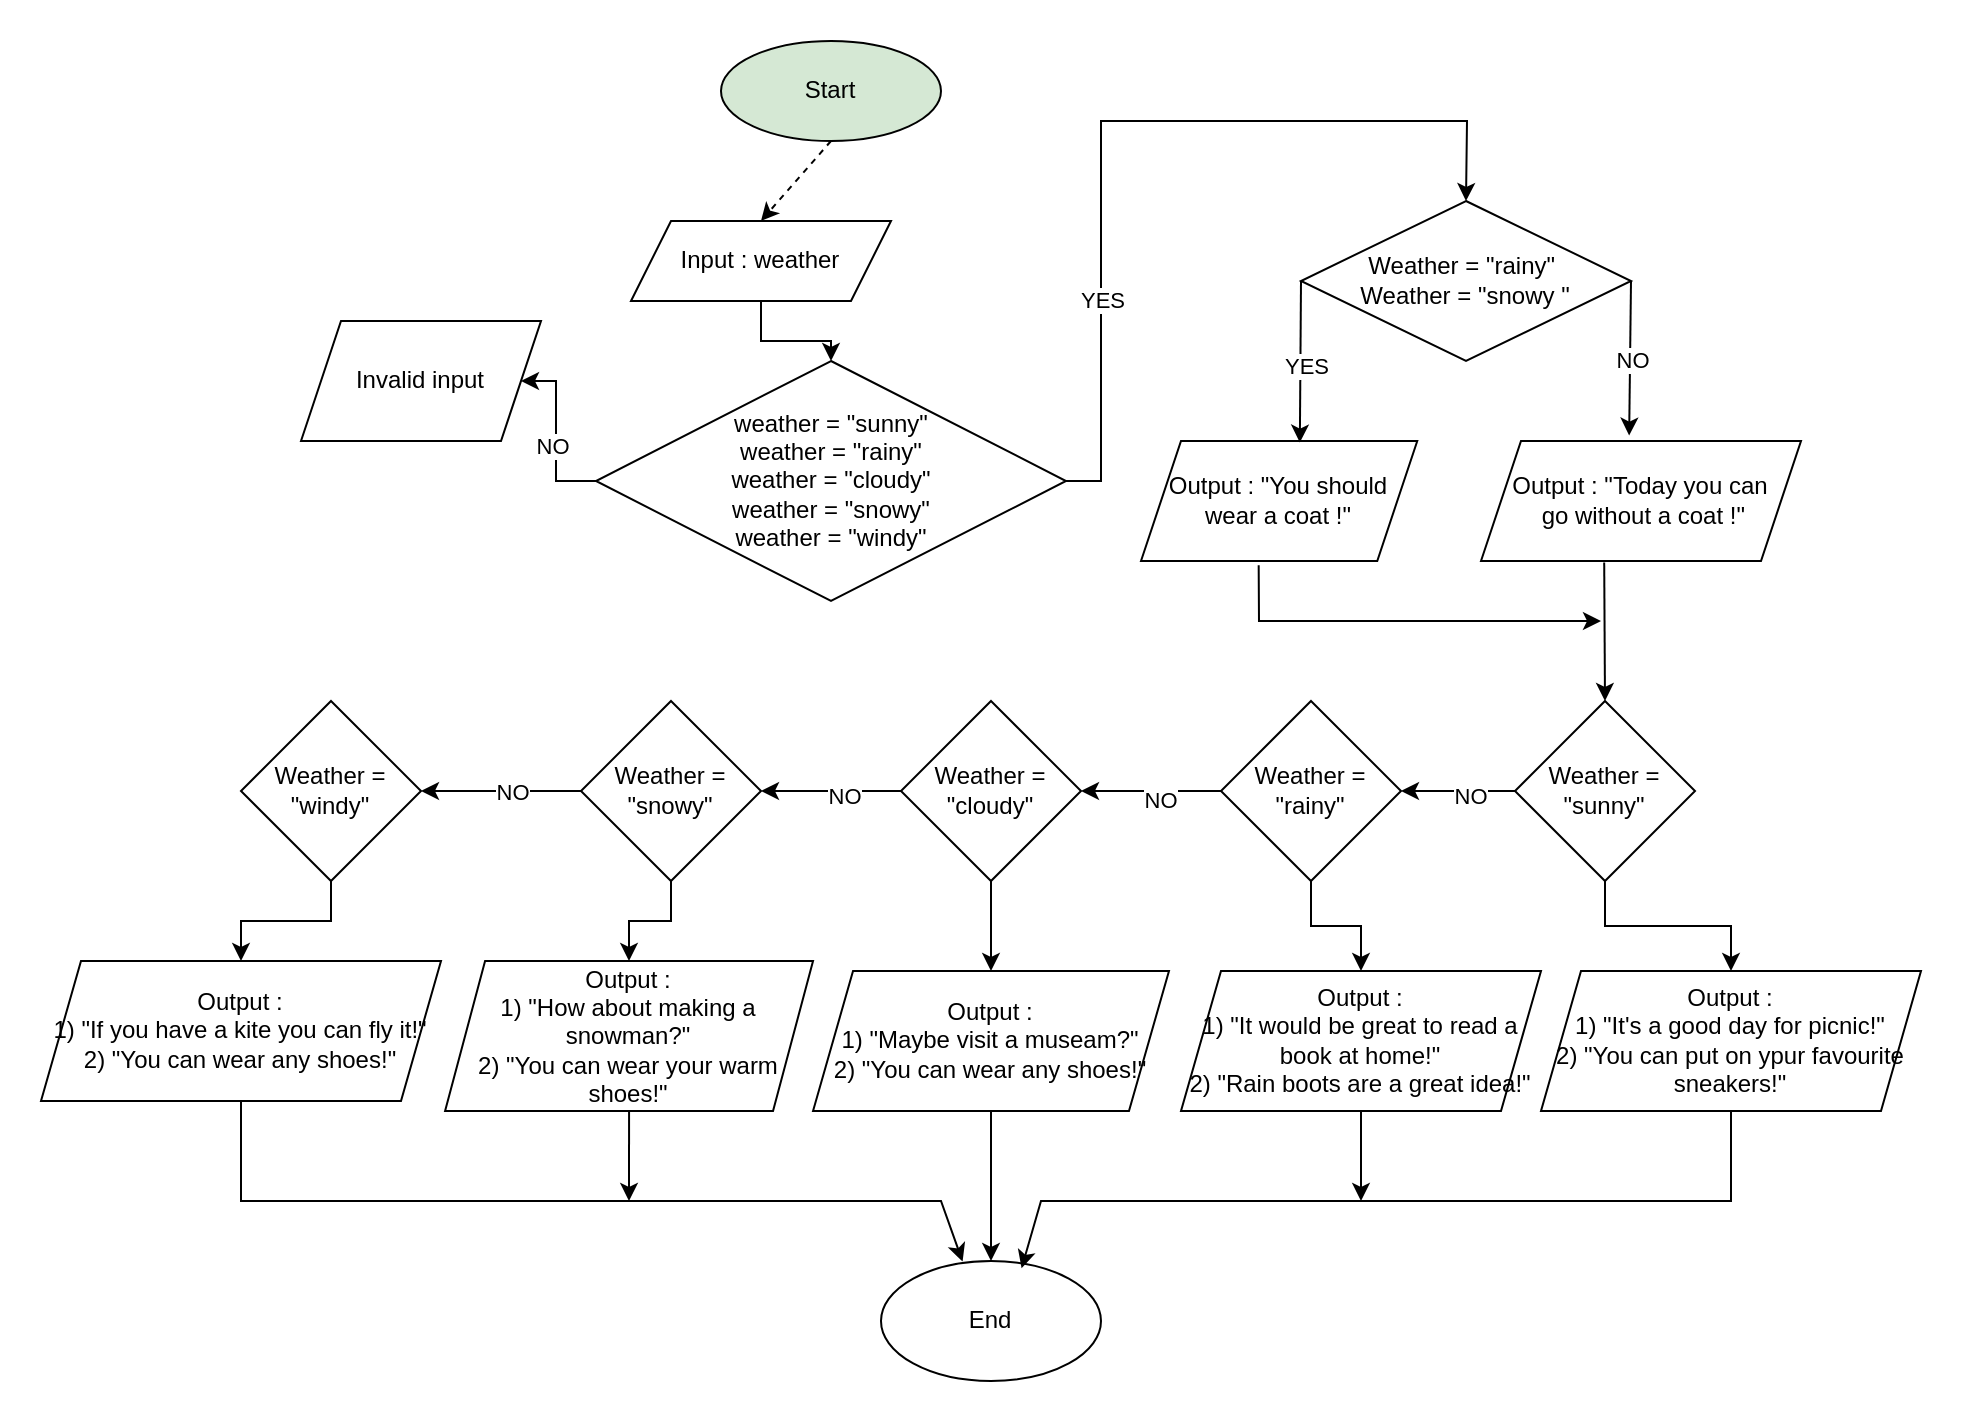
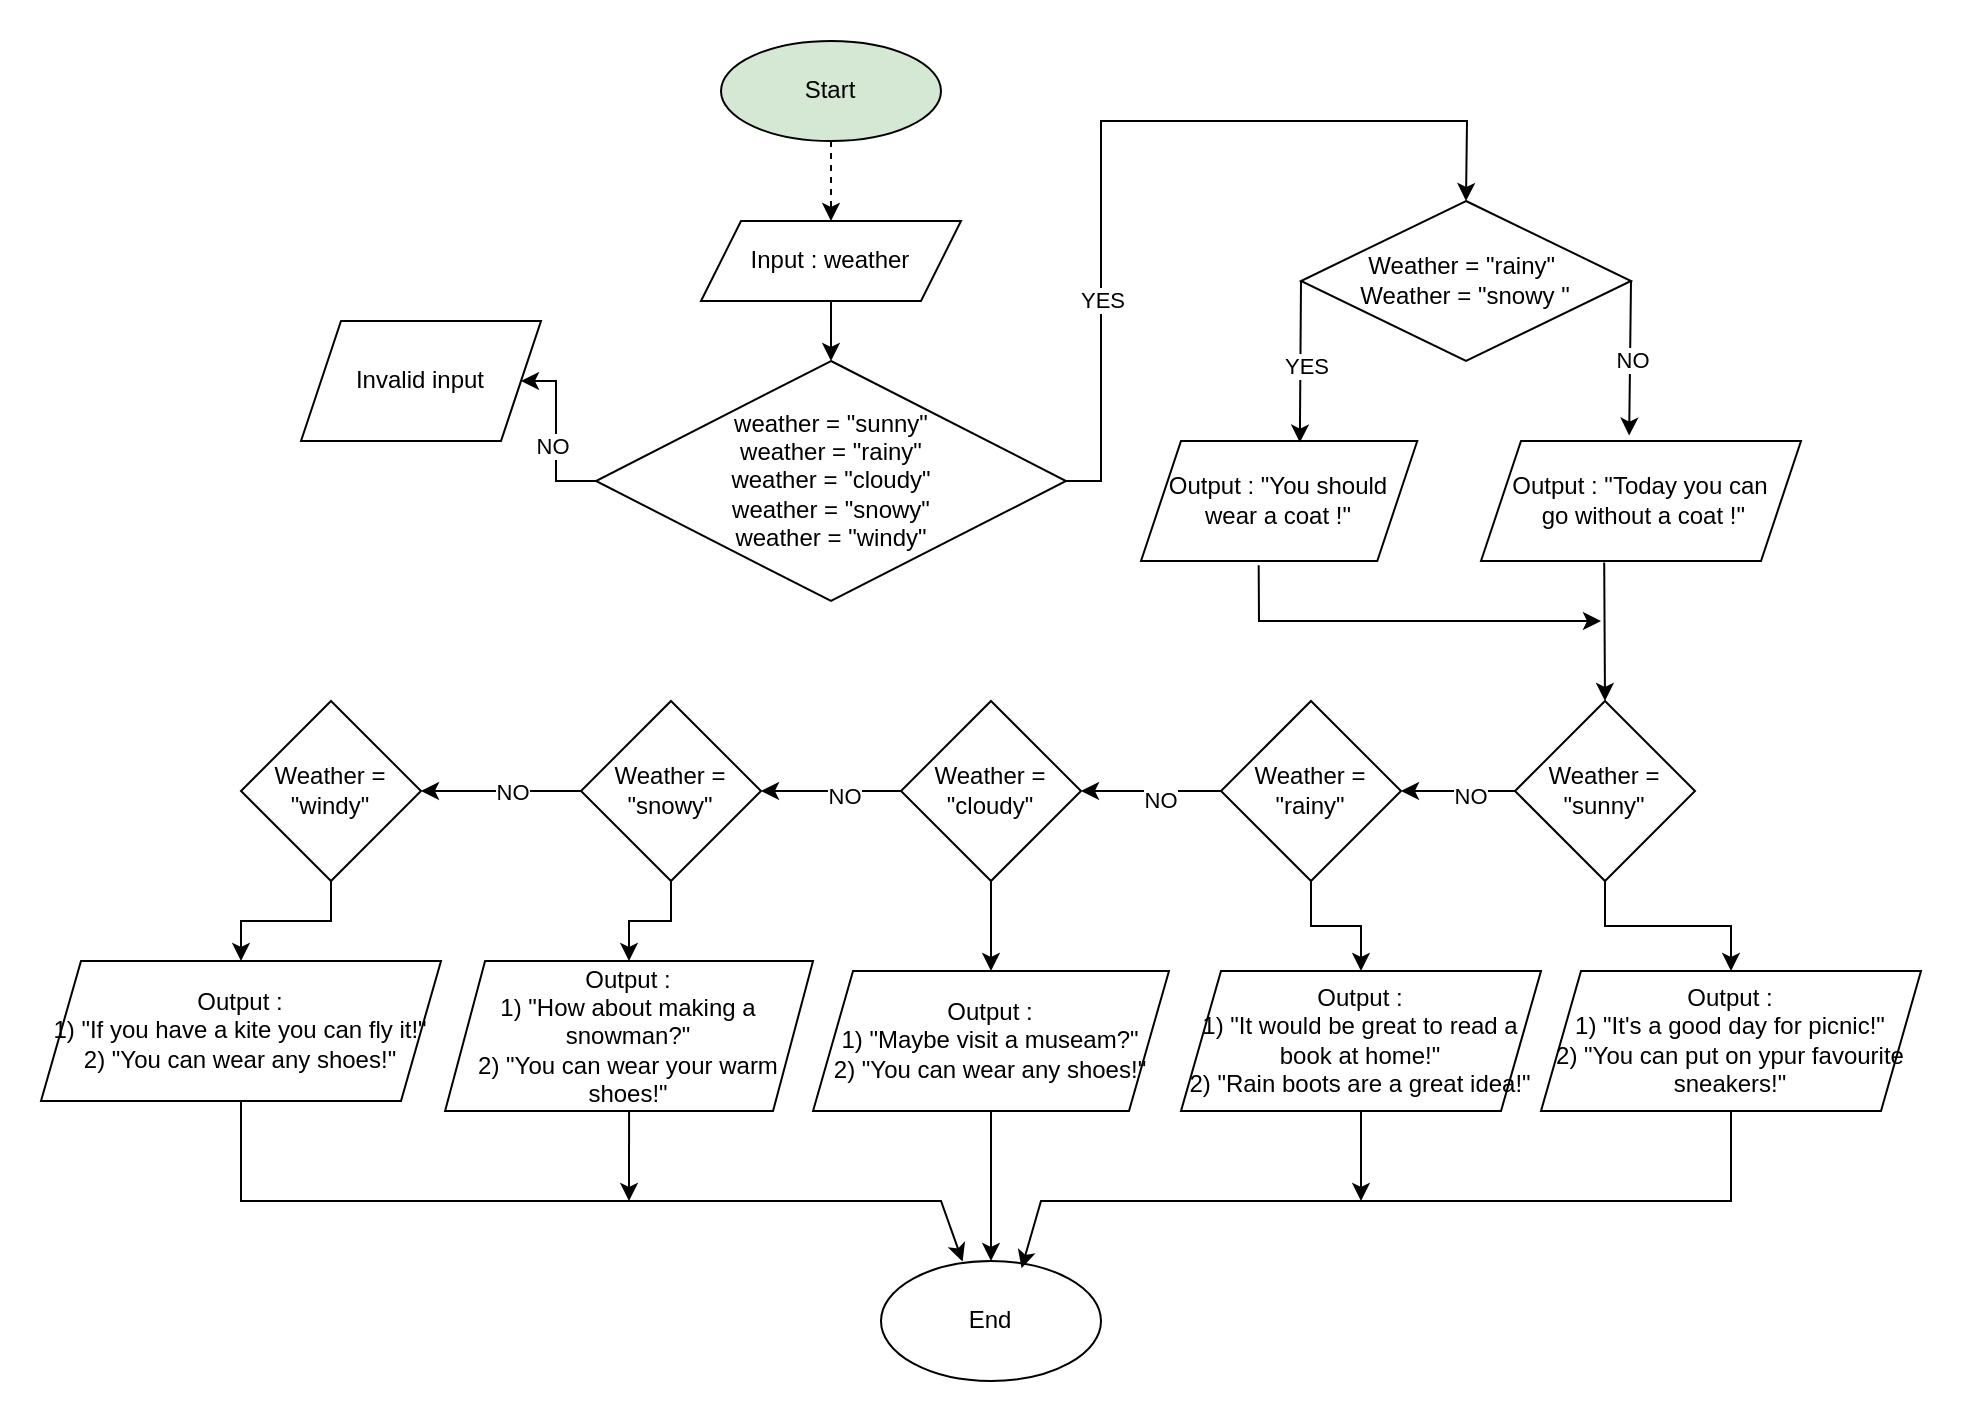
(761, 261) -> (831, 261)
